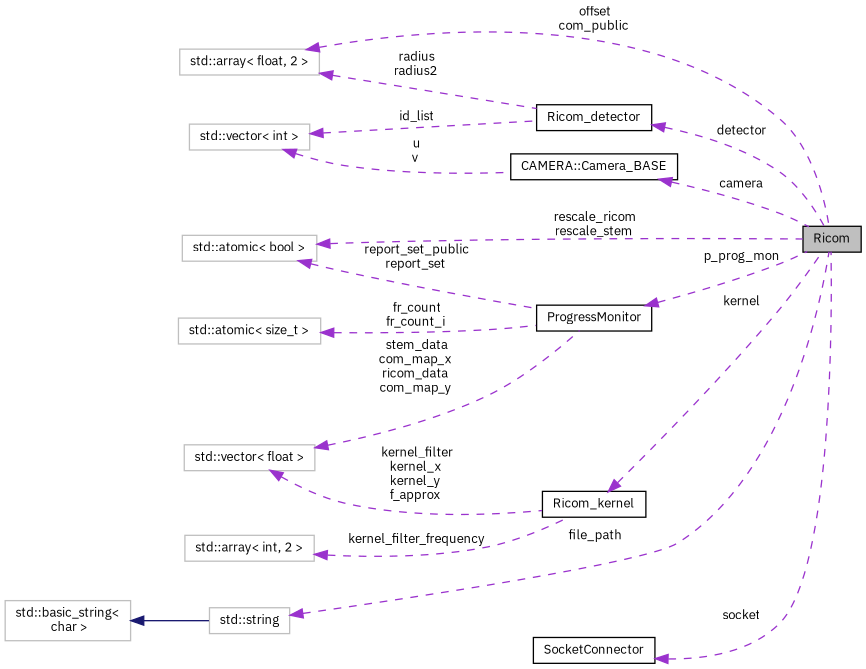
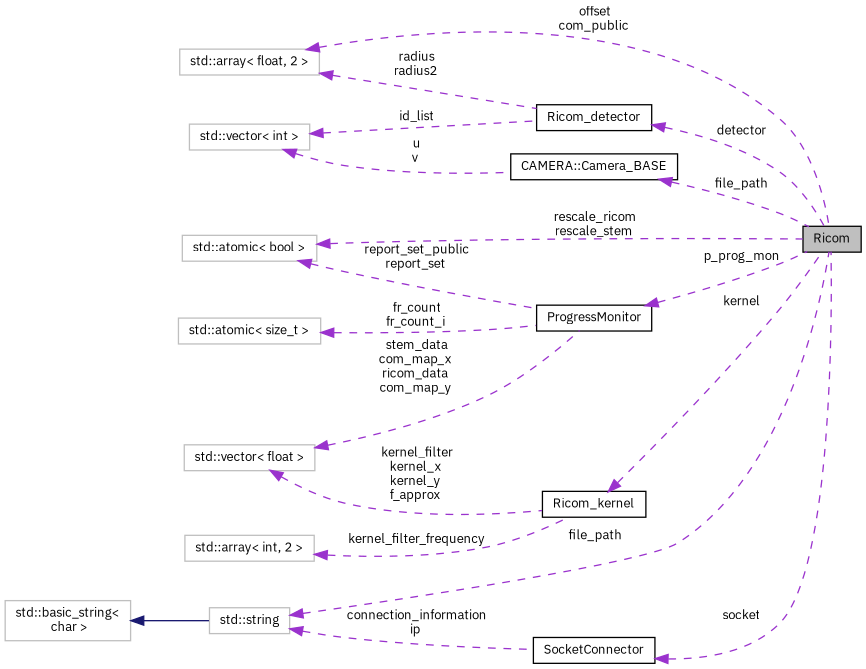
(740, 184) -> (740, 184)
none -> (418, 644)
